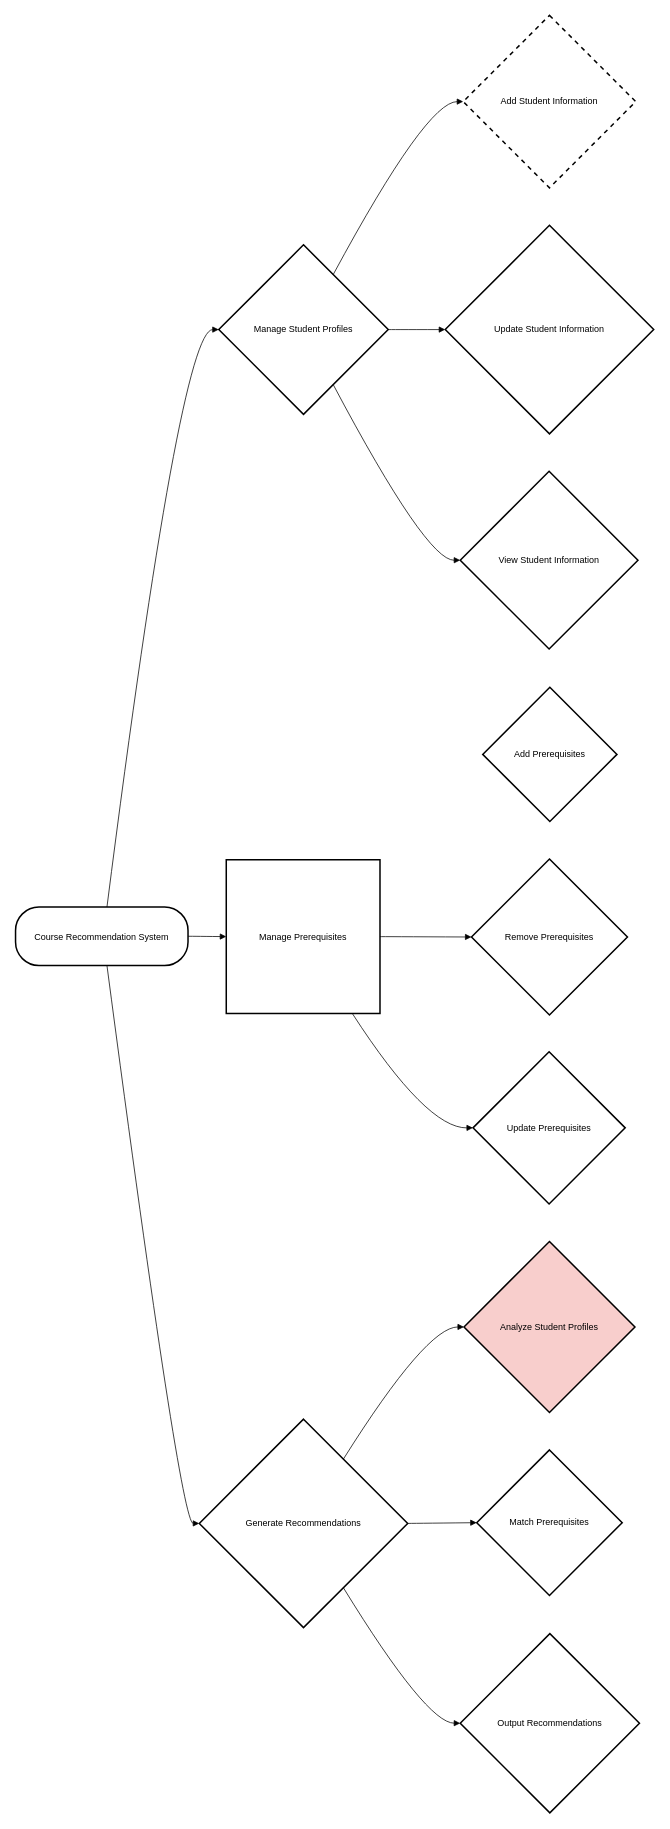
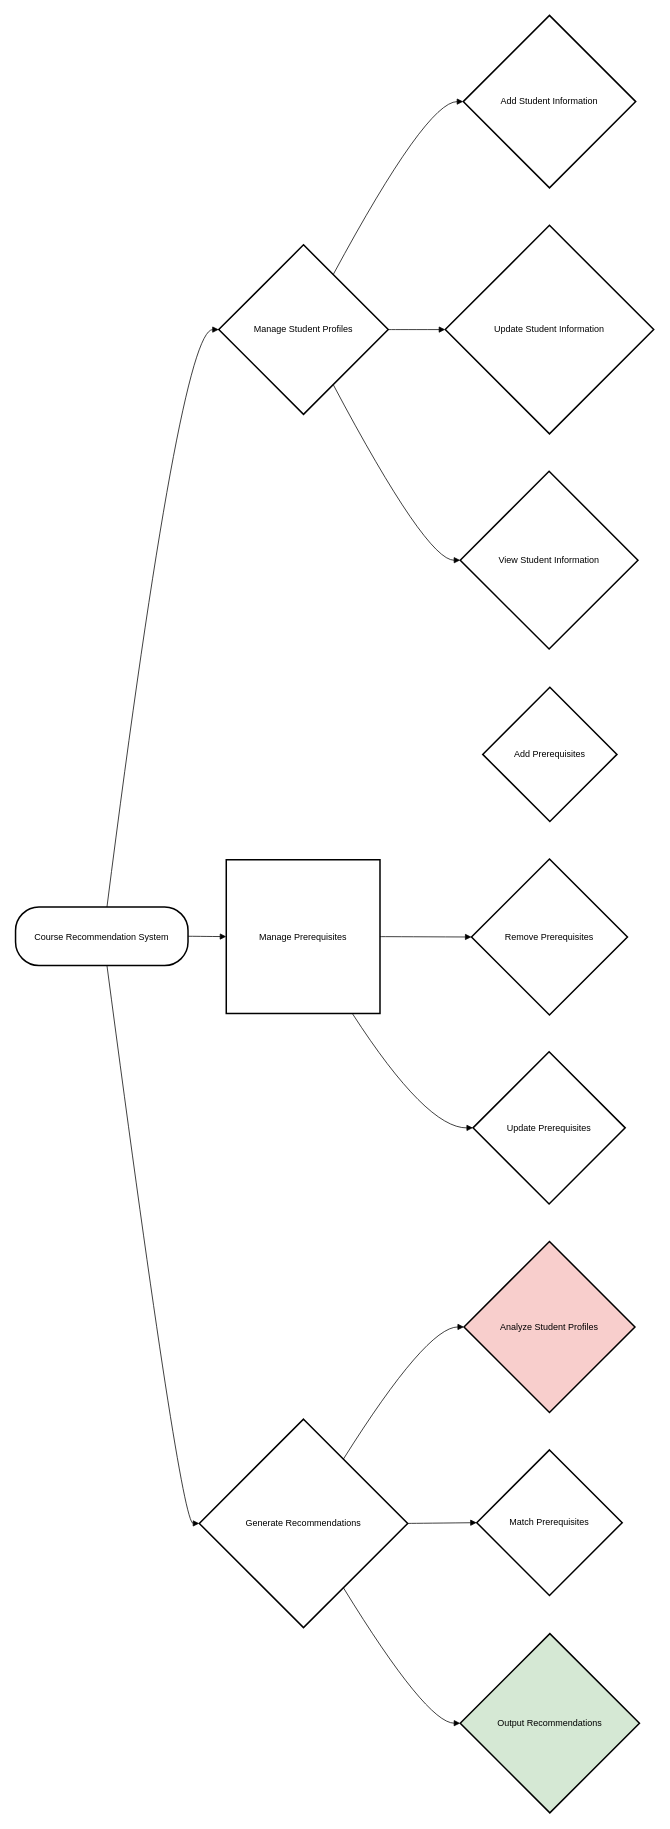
(549, 102) -> (549, 102)
(550, 1724) -> (550, 1724)
